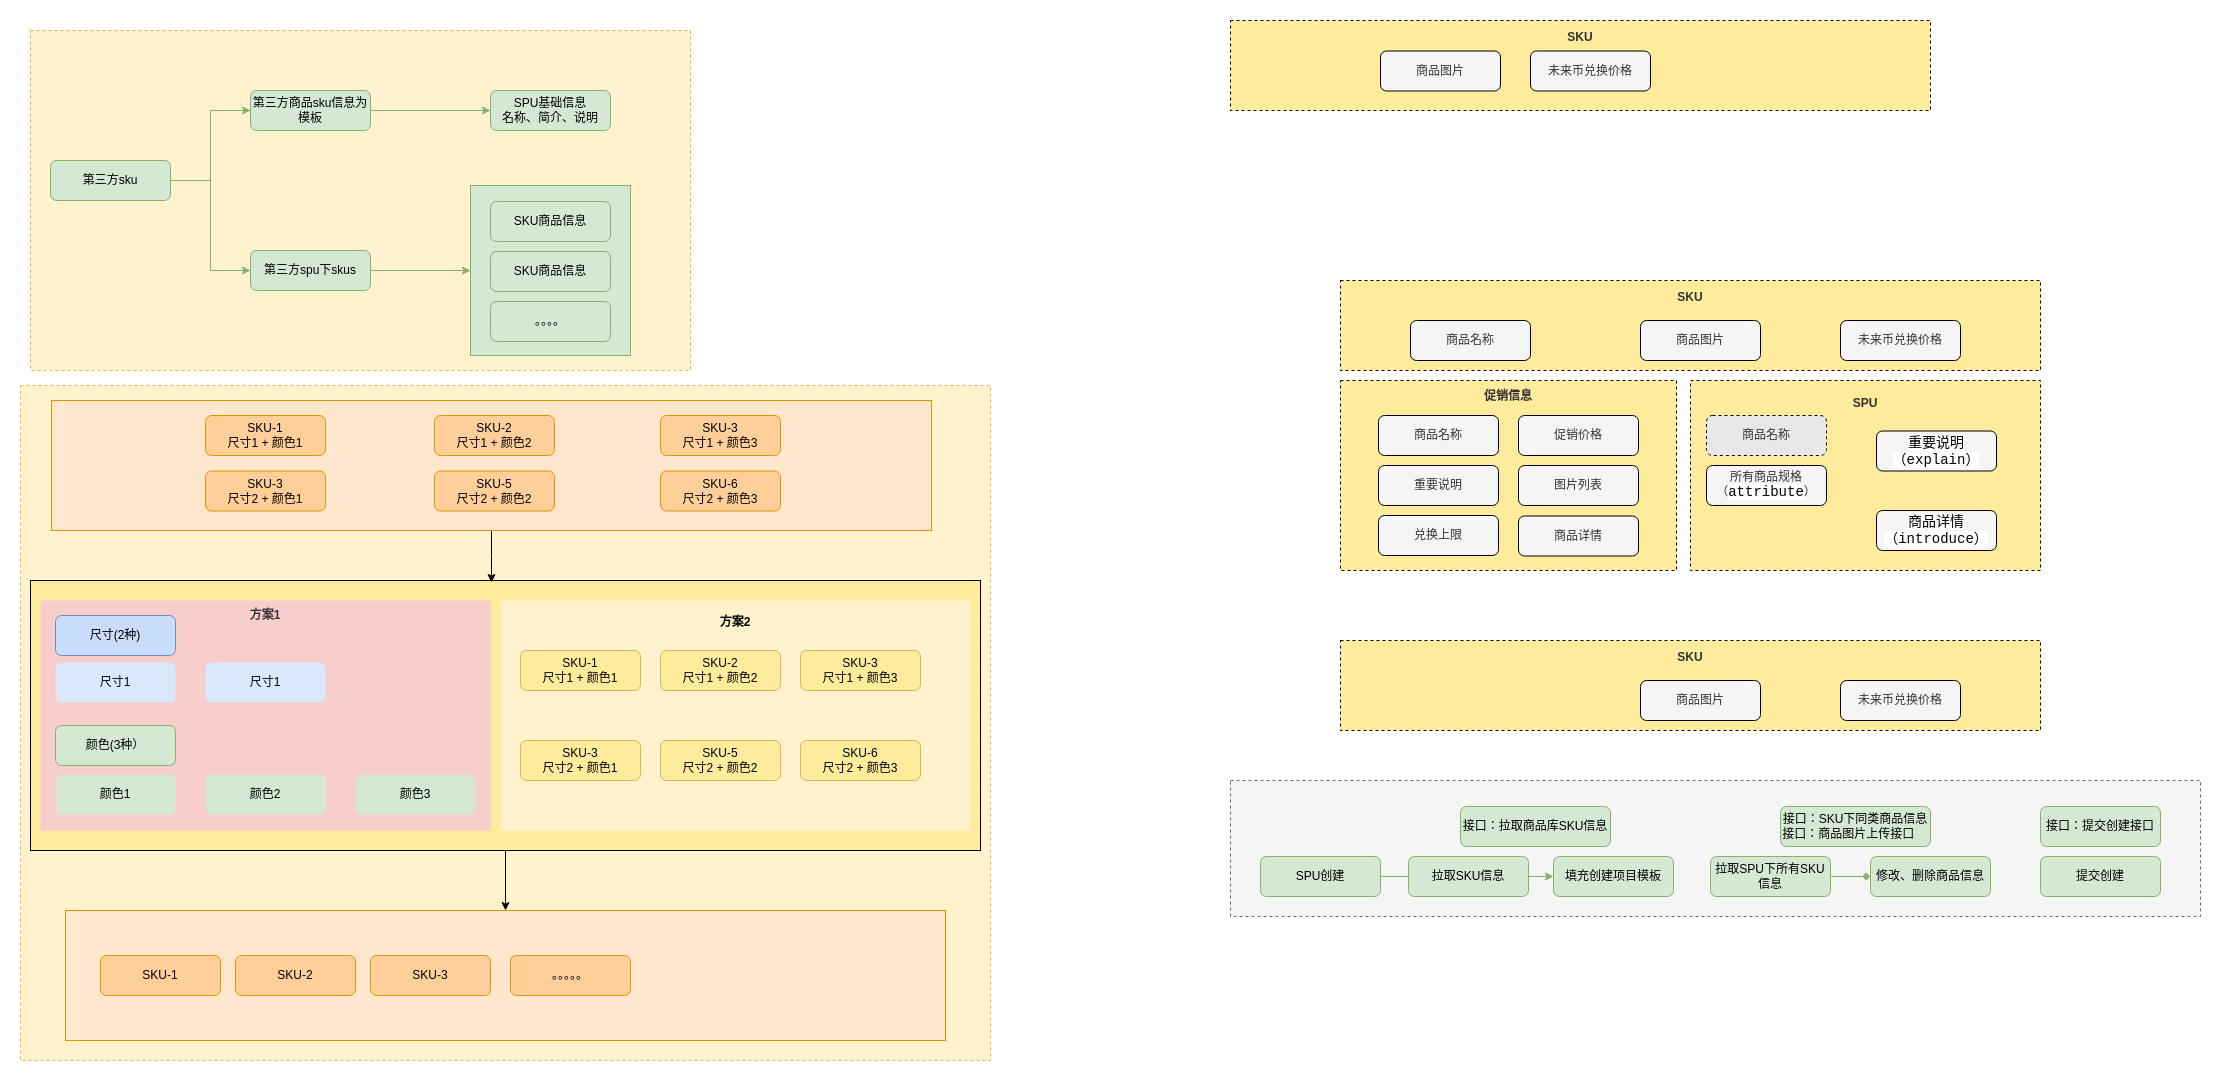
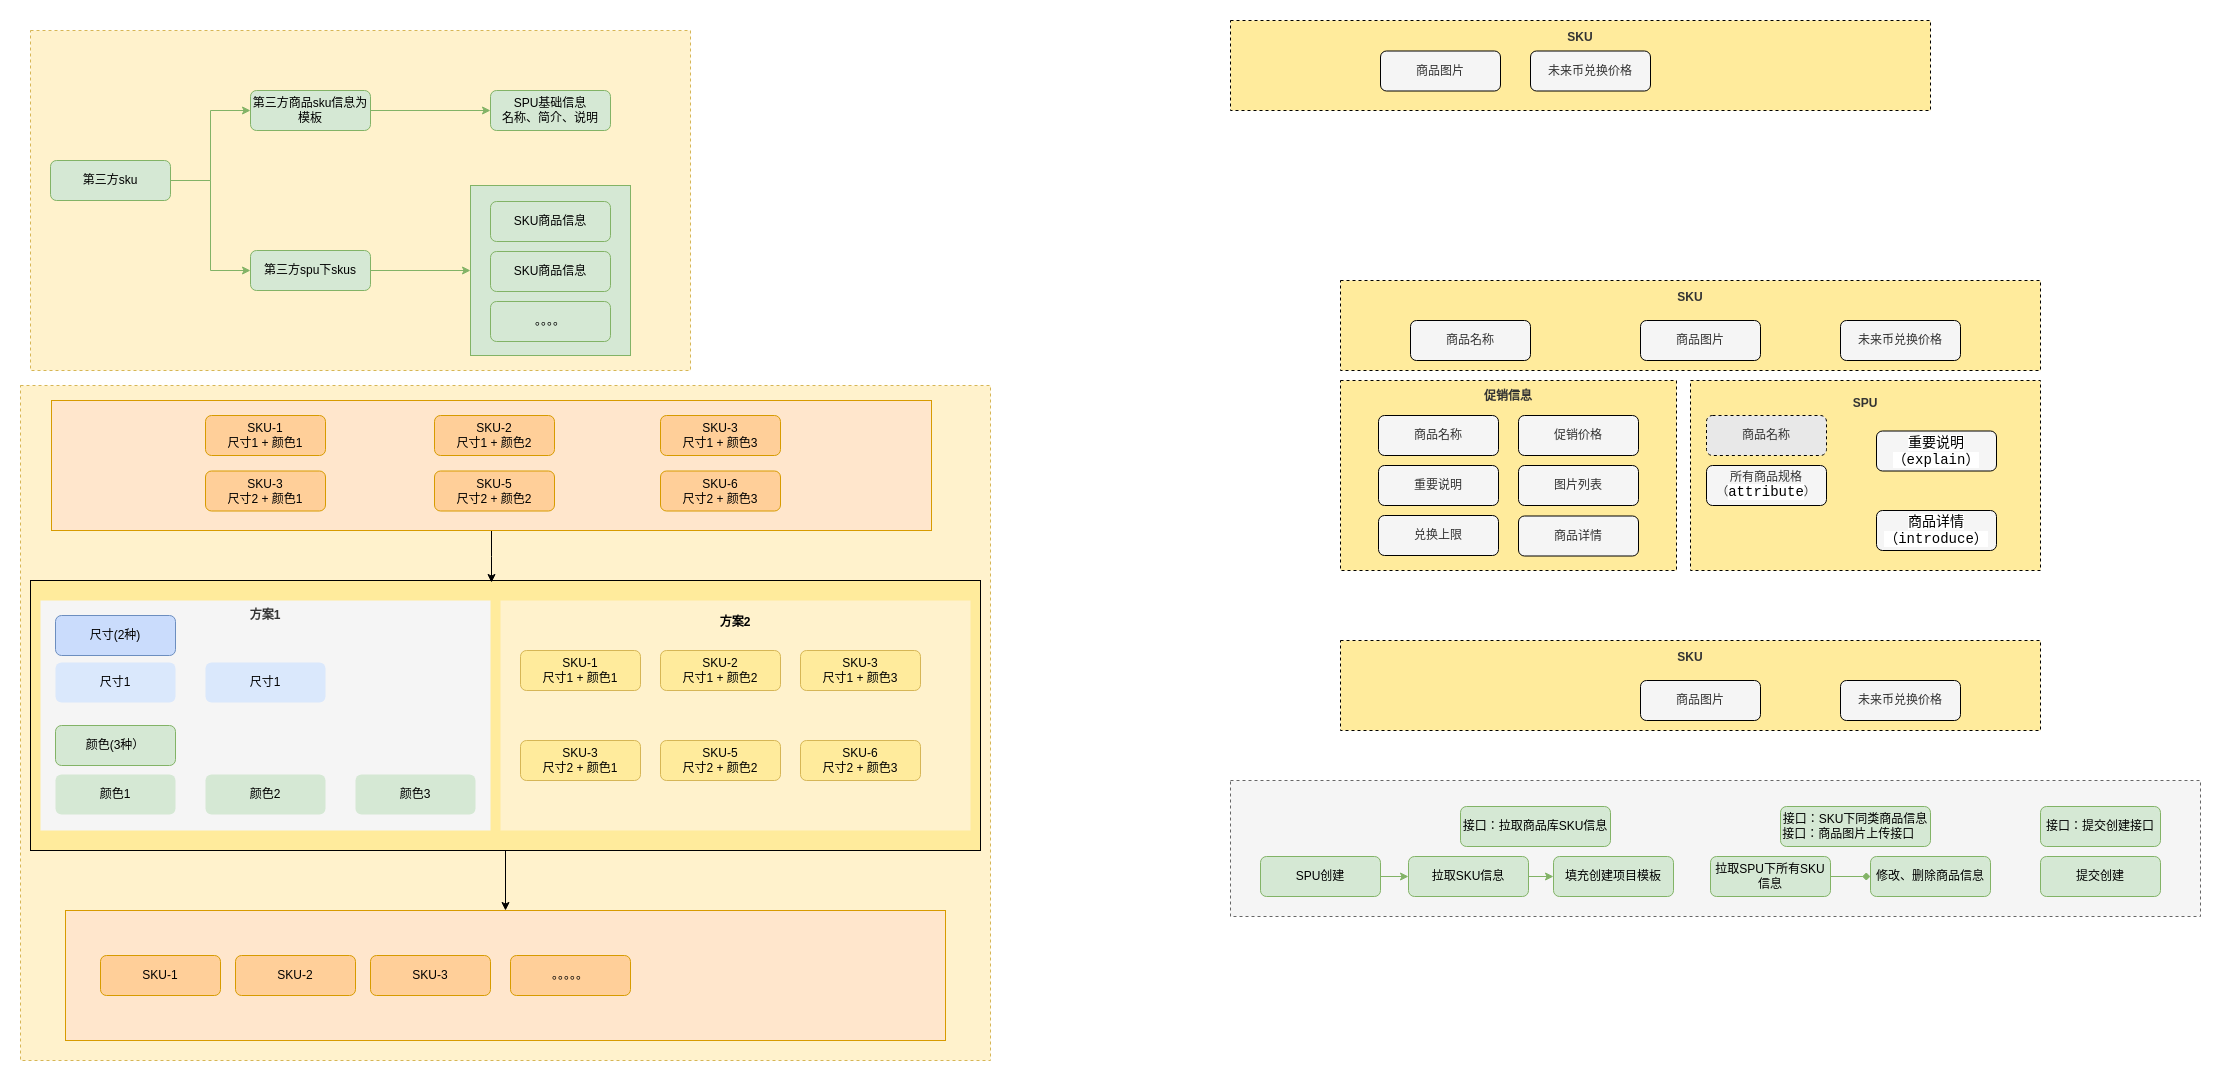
(266, 716) -> (266, 716)
(1403, 877) -> (1400, 877)
